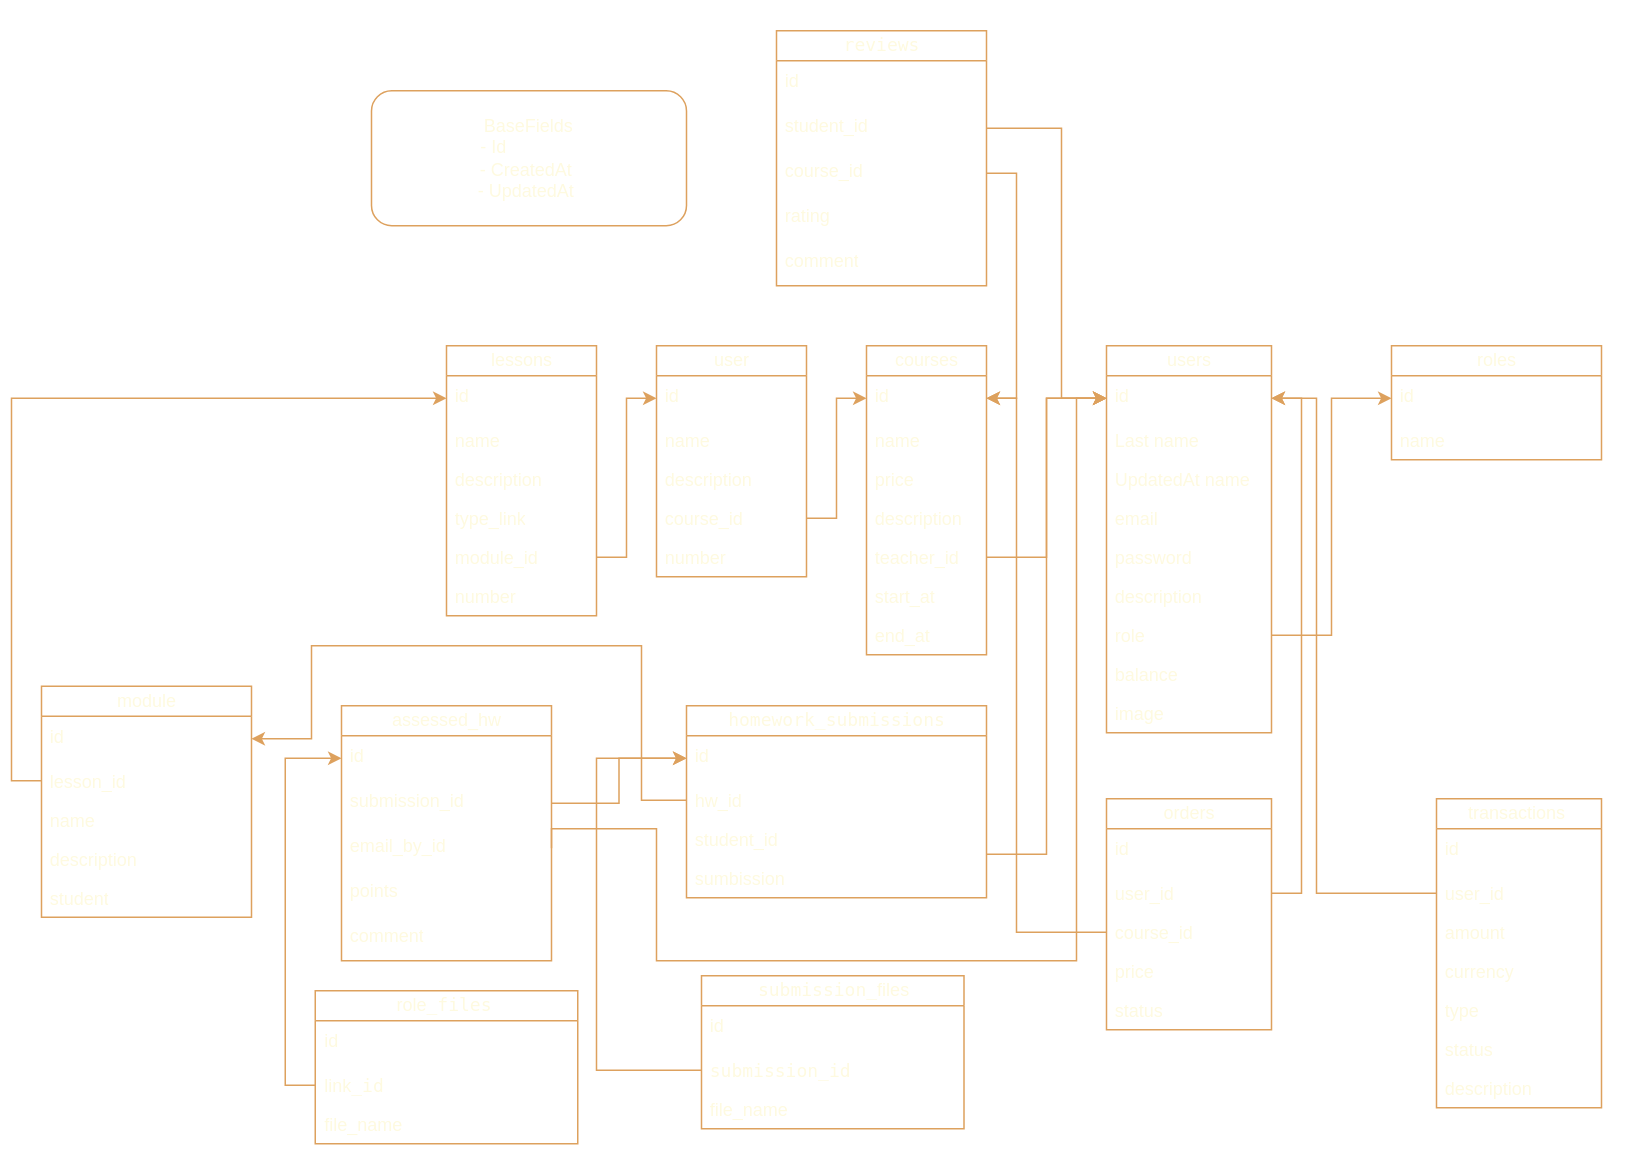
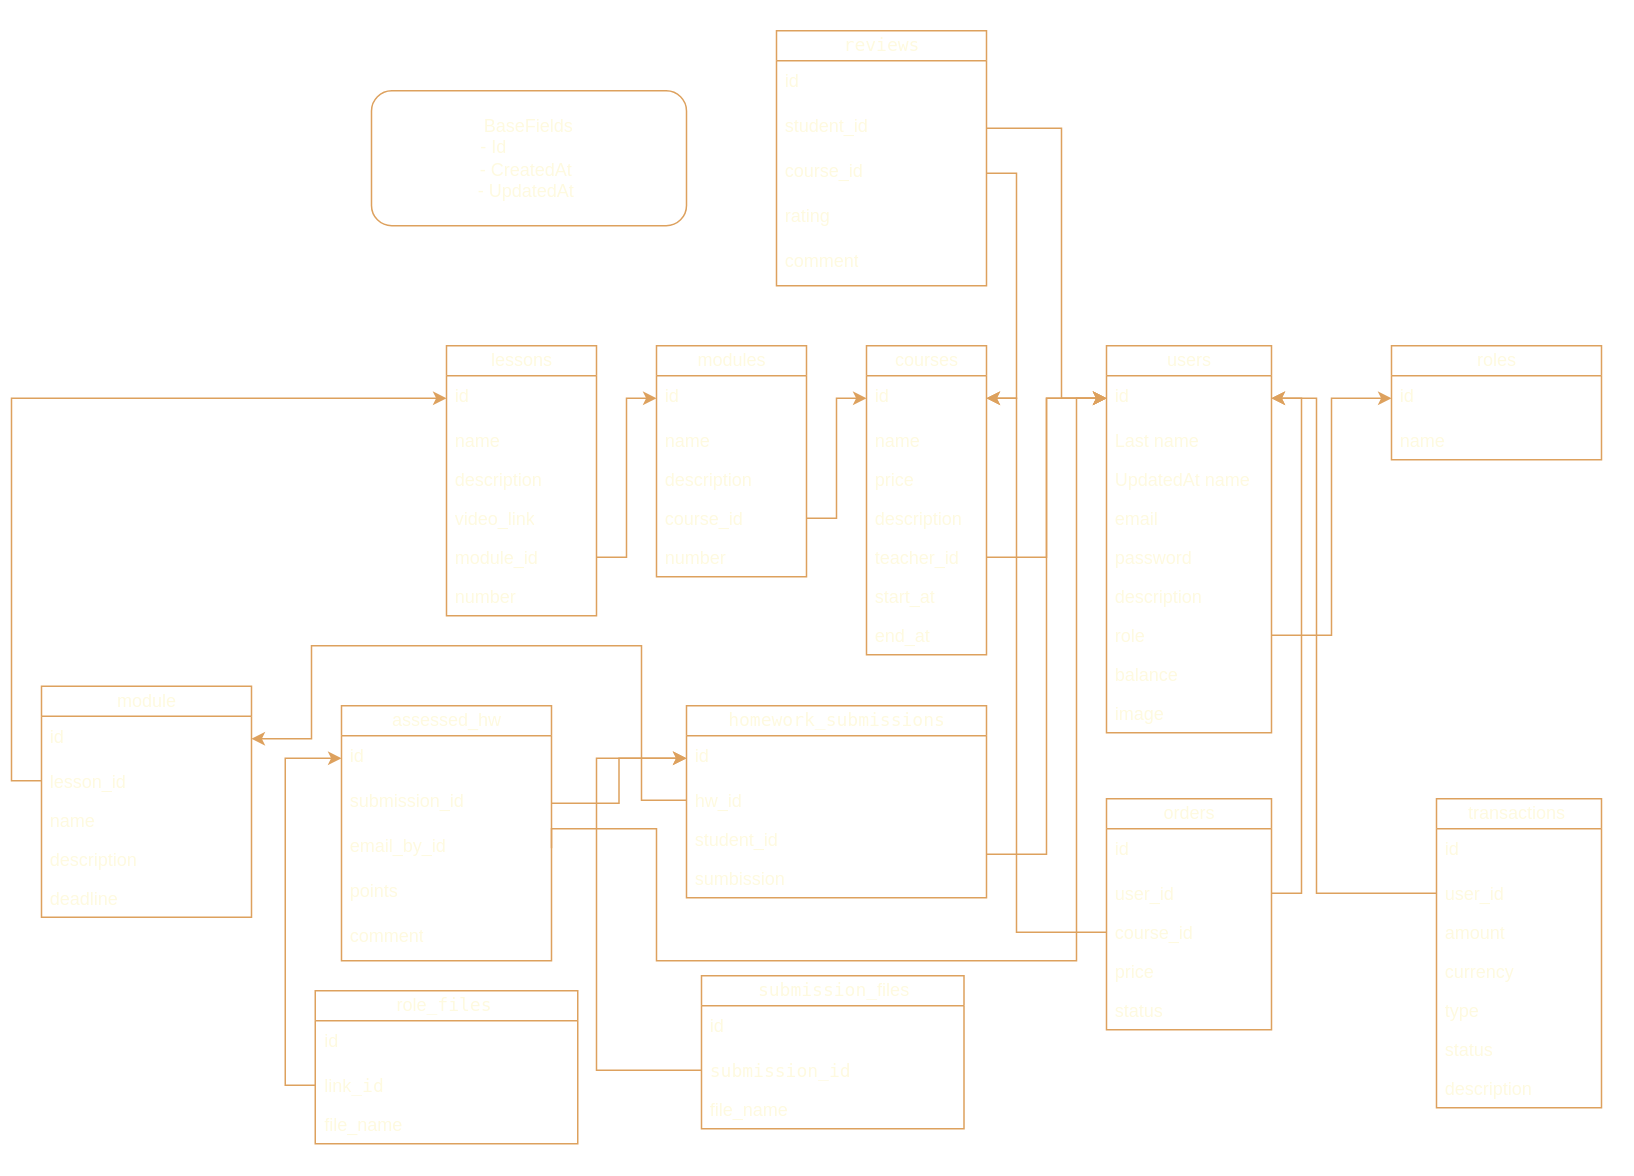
(732, 361) -> (732, 361)
(496, 520) -> (499, 520)
(86, 900) -> (86, 900)
